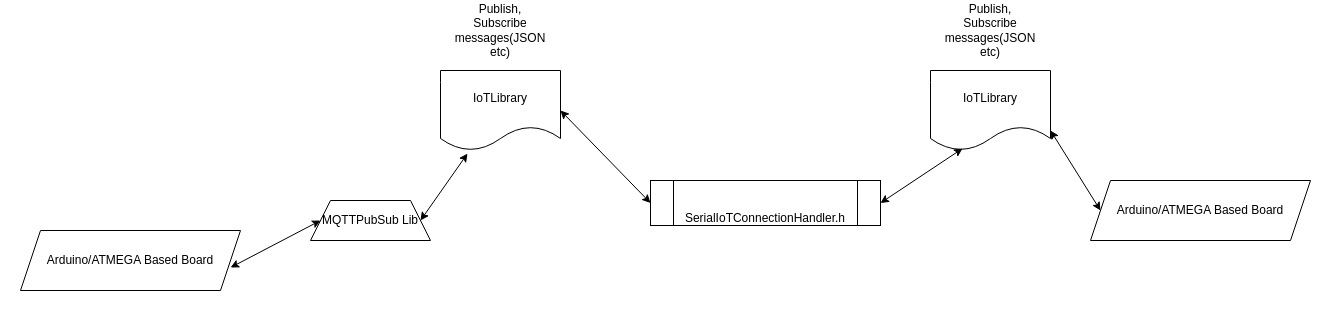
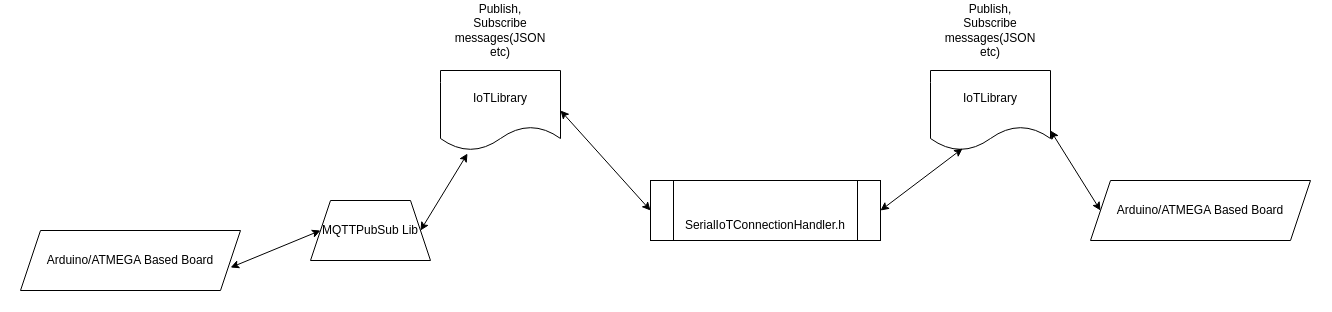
(766, 203) -> (766, 211)
(371, 221) -> (371, 231)
